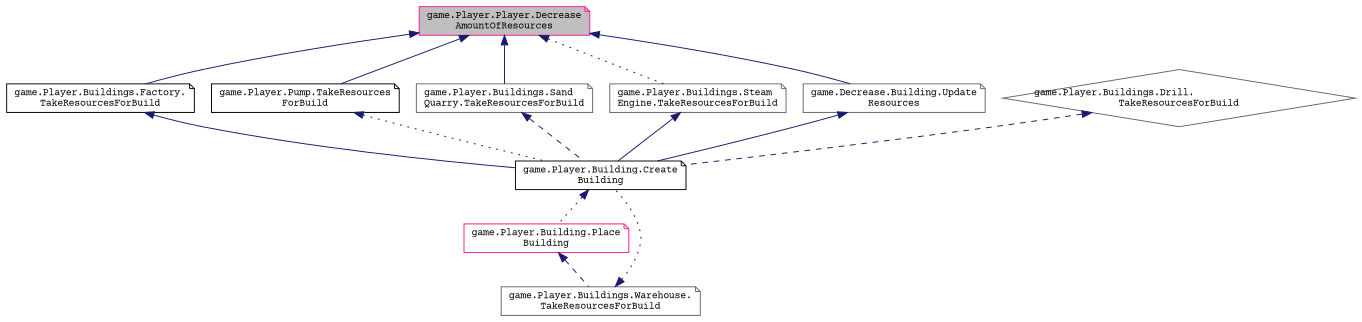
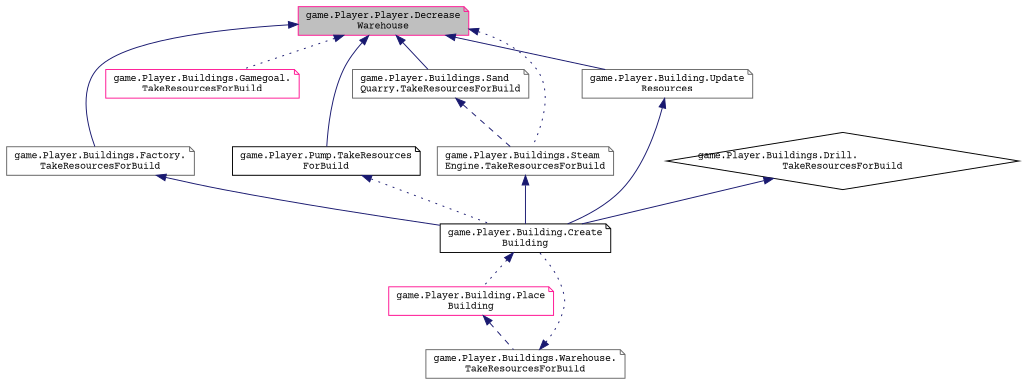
(504, 21) -> (383, 21)
none -> (202, 84)
(101, 98) -> (101, 161)
(894, 98) -> (667, 84)
(1179, 98) -> (843, 161)
(557, 140) -> (487, 126)
(884, 141) -> (673, 202)
